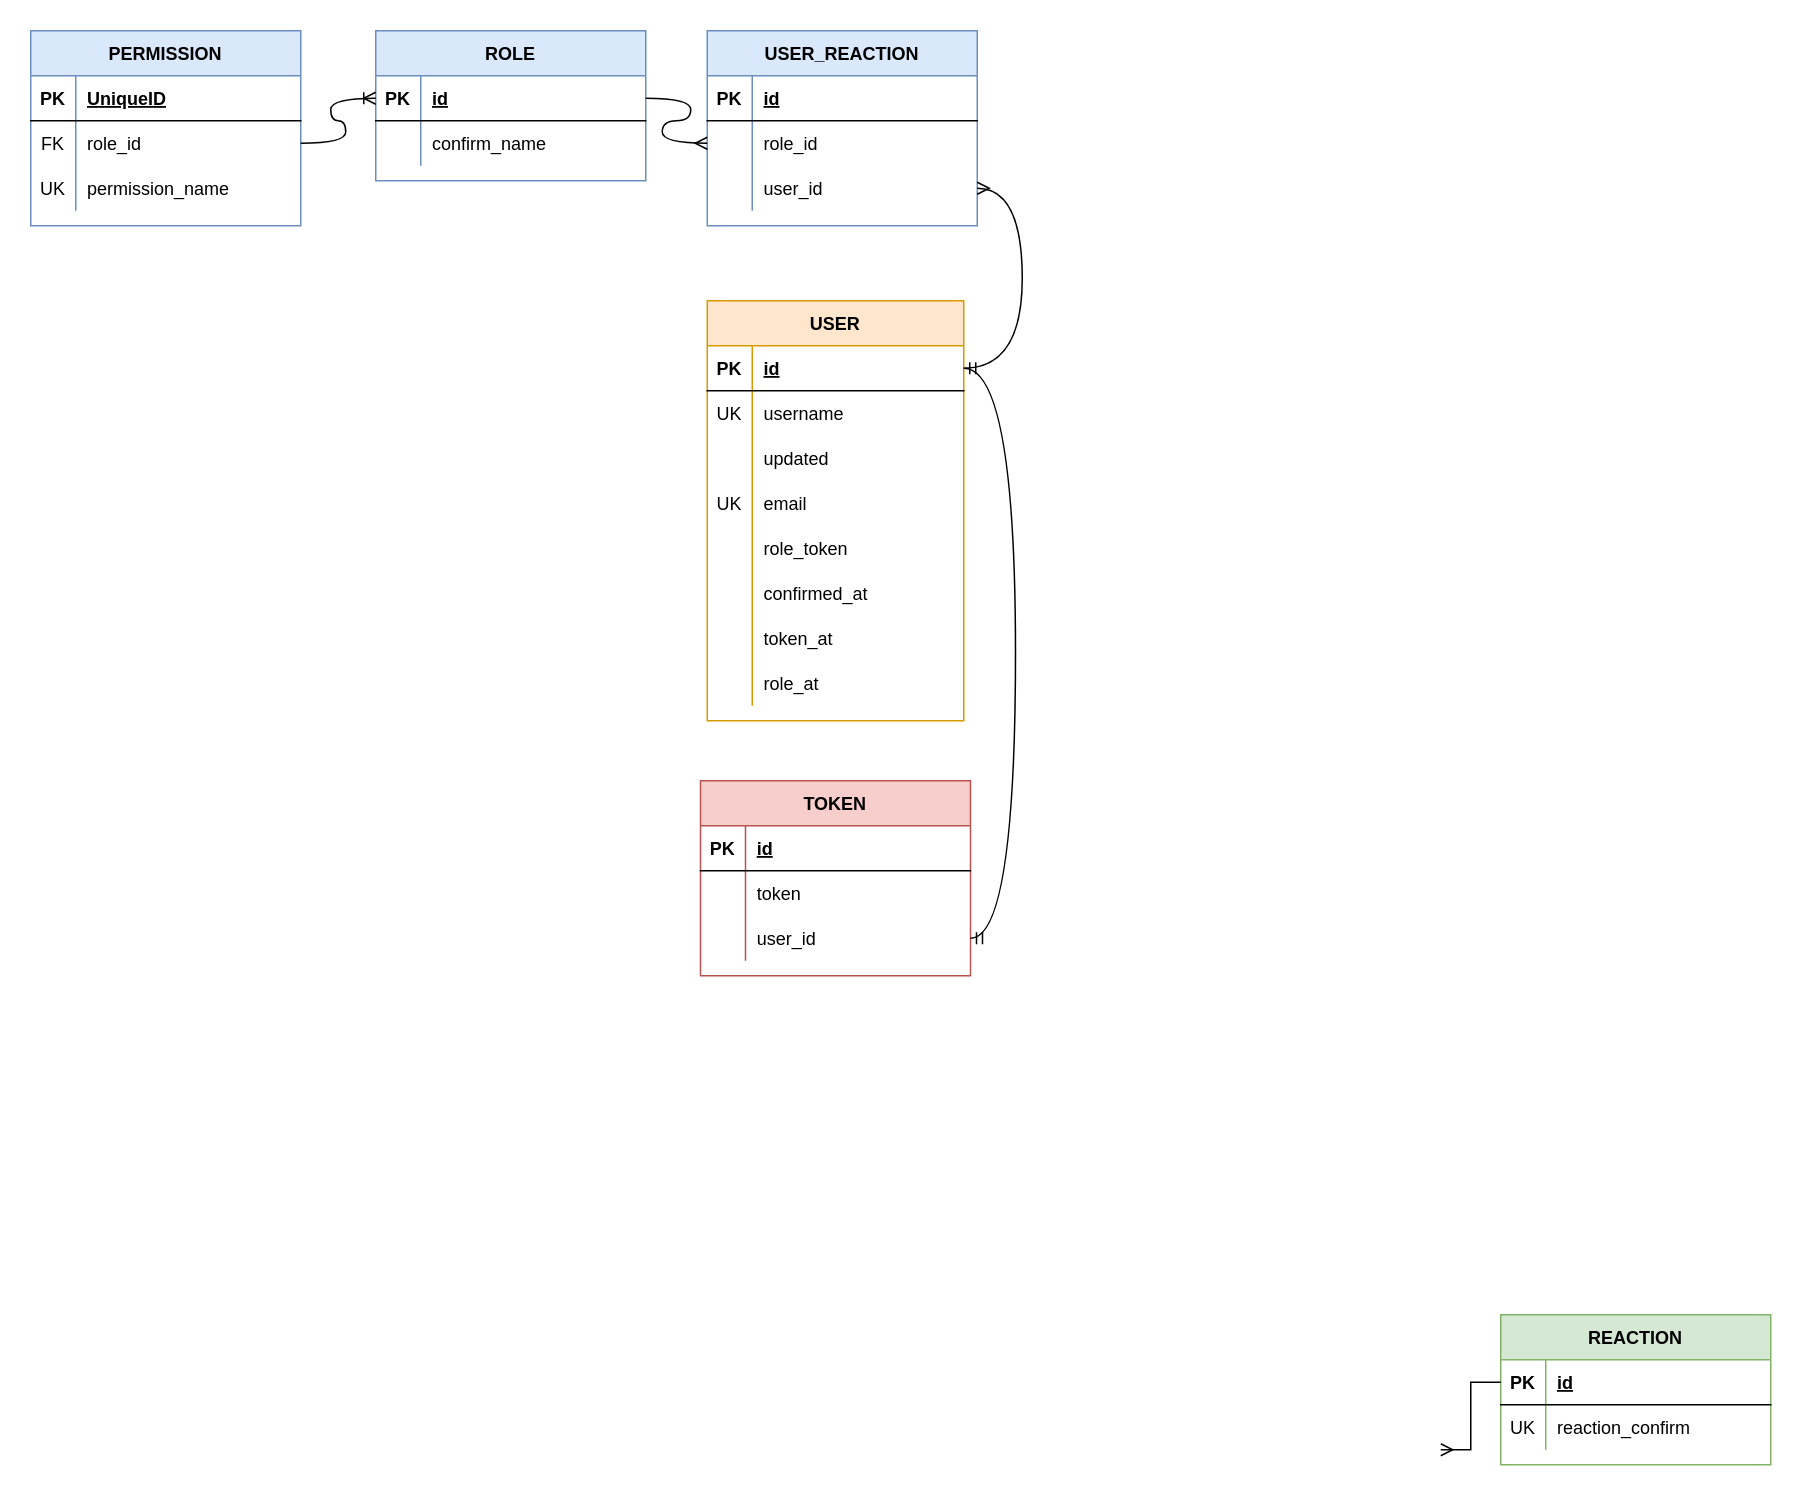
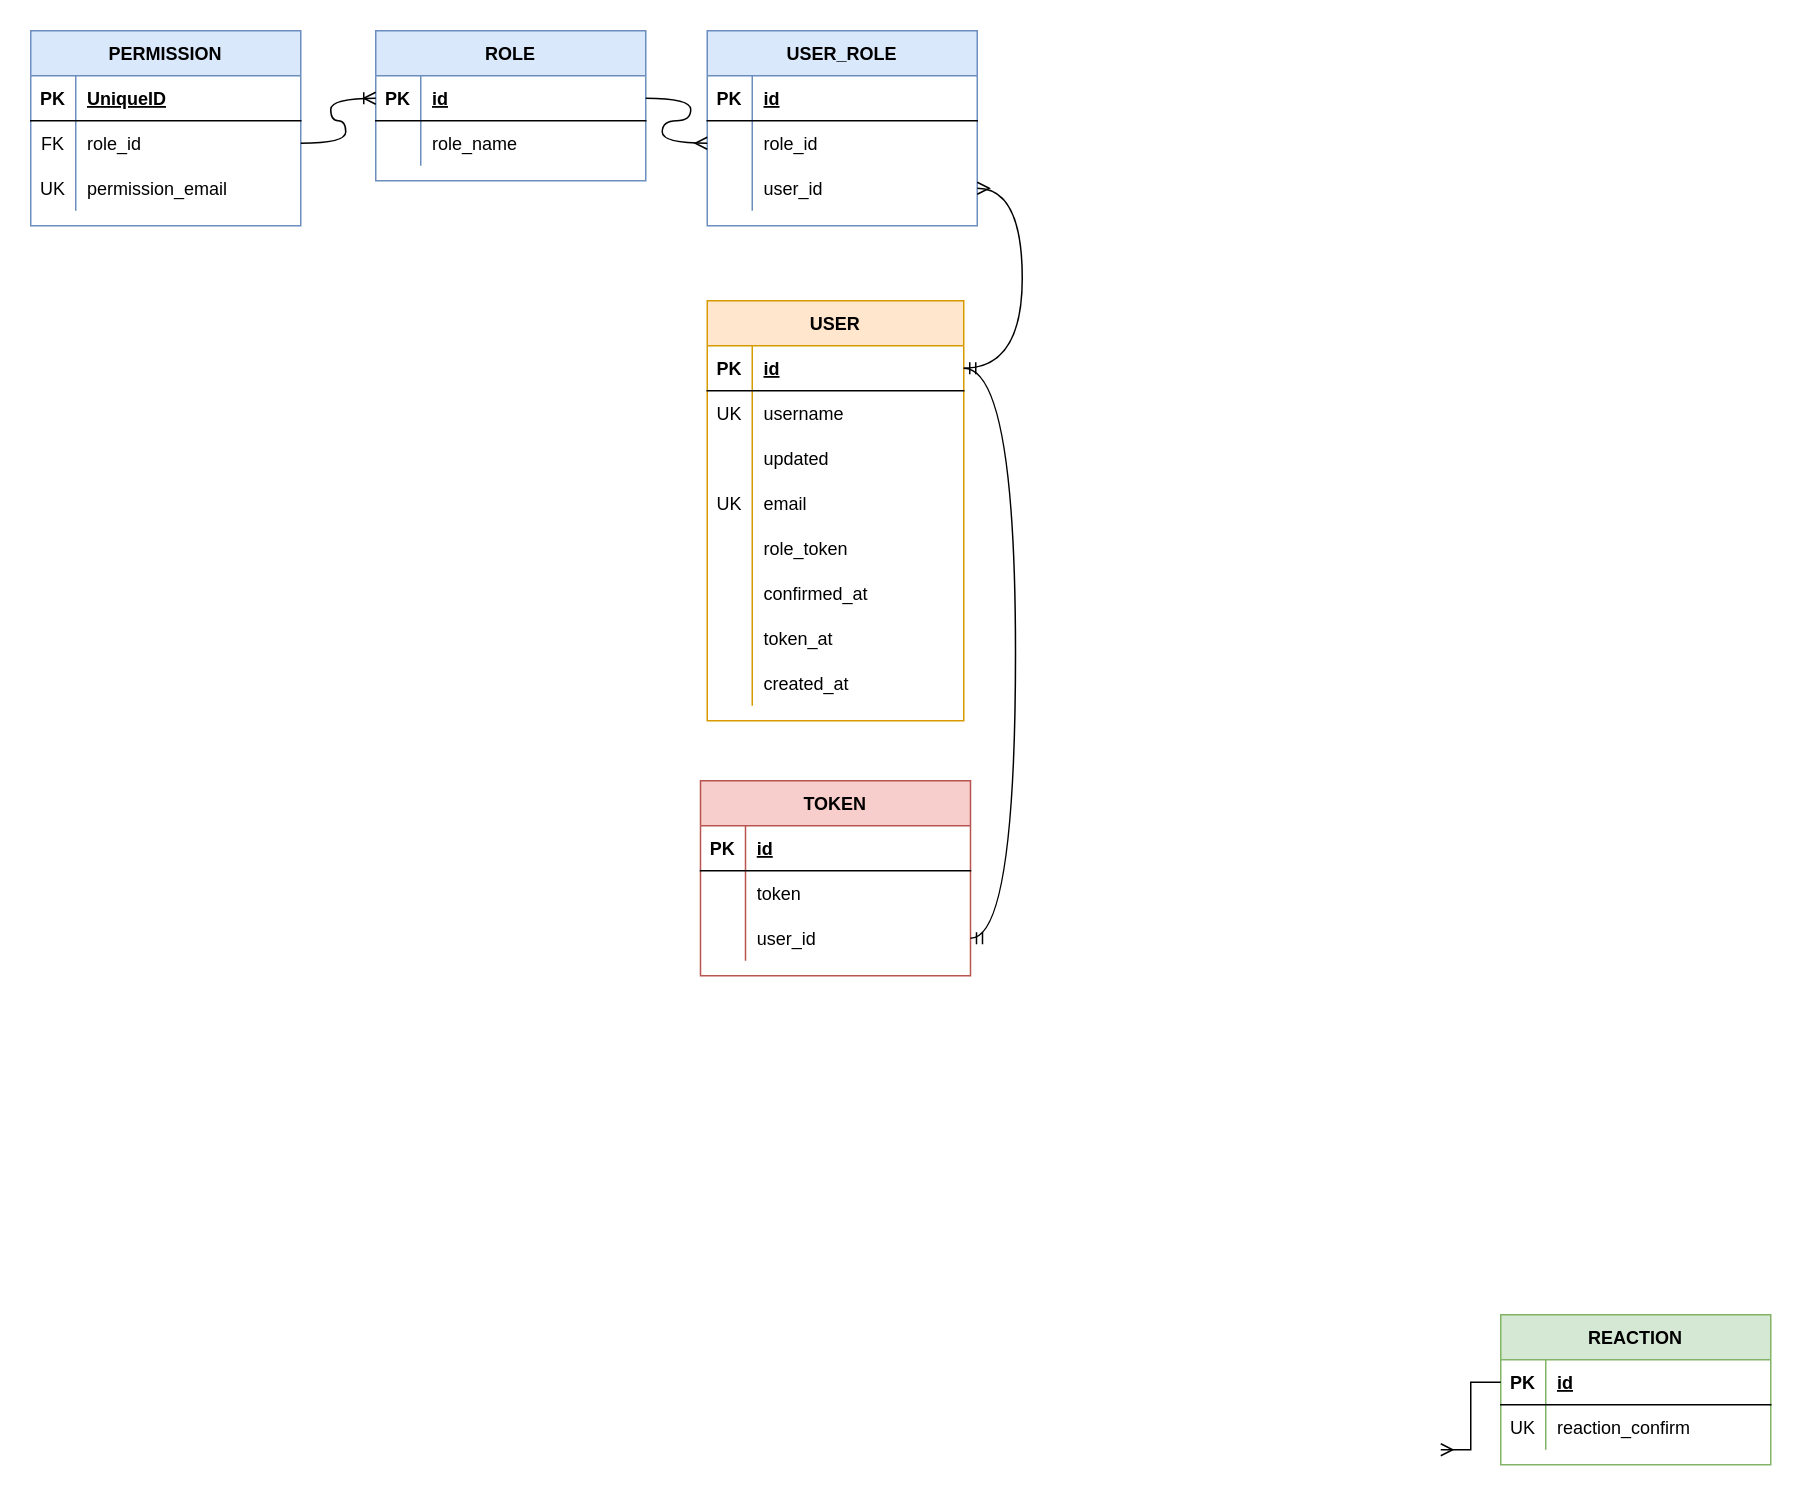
(842, 54) -> (842, 54)
(490, 144) -> (475, 144)
(158, 189) -> (158, 189)
(796, 684) -> (814, 684)
